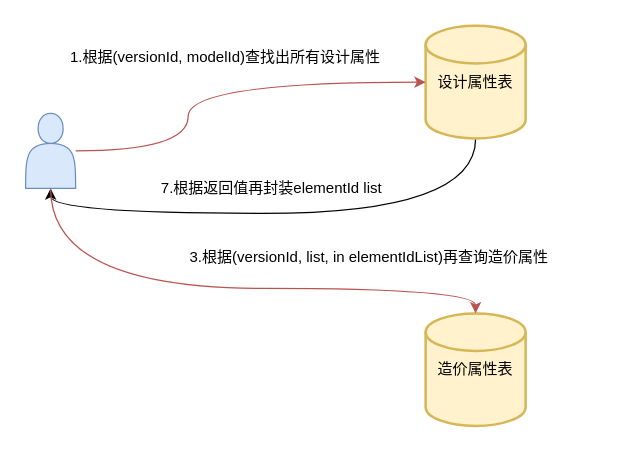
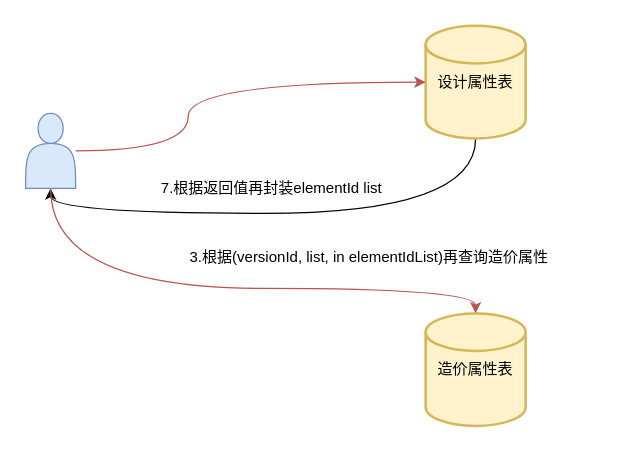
(226, 57) -> none
